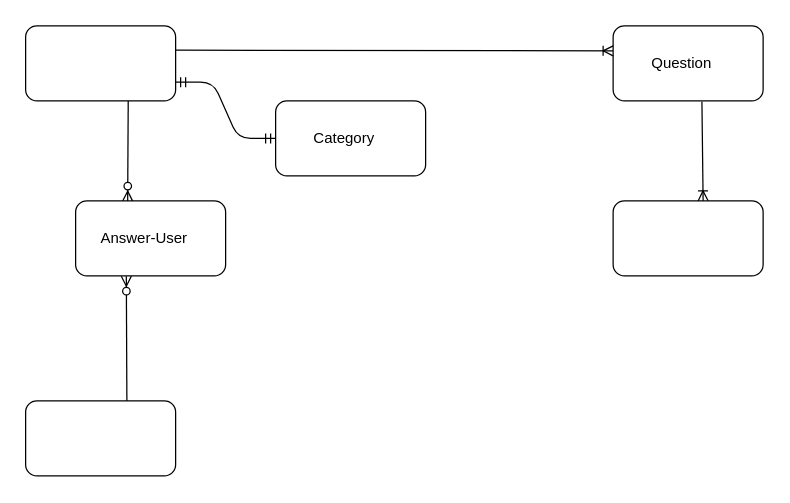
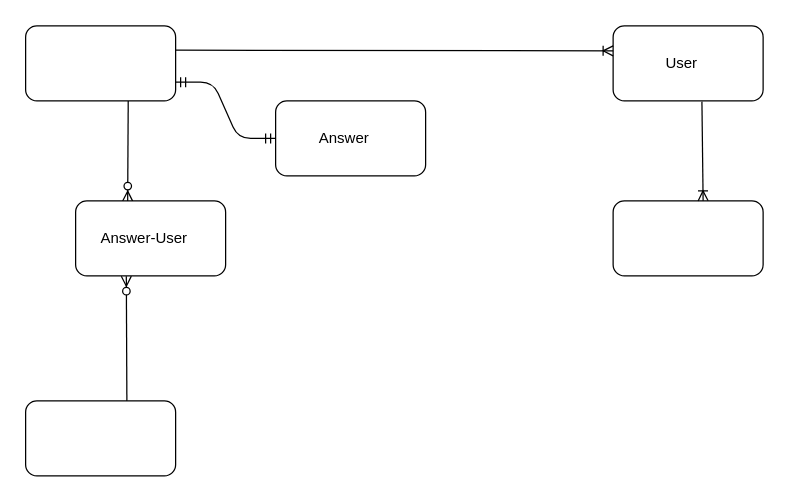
(682, 63) -> (682, 63)
(344, 138) -> (344, 138)
